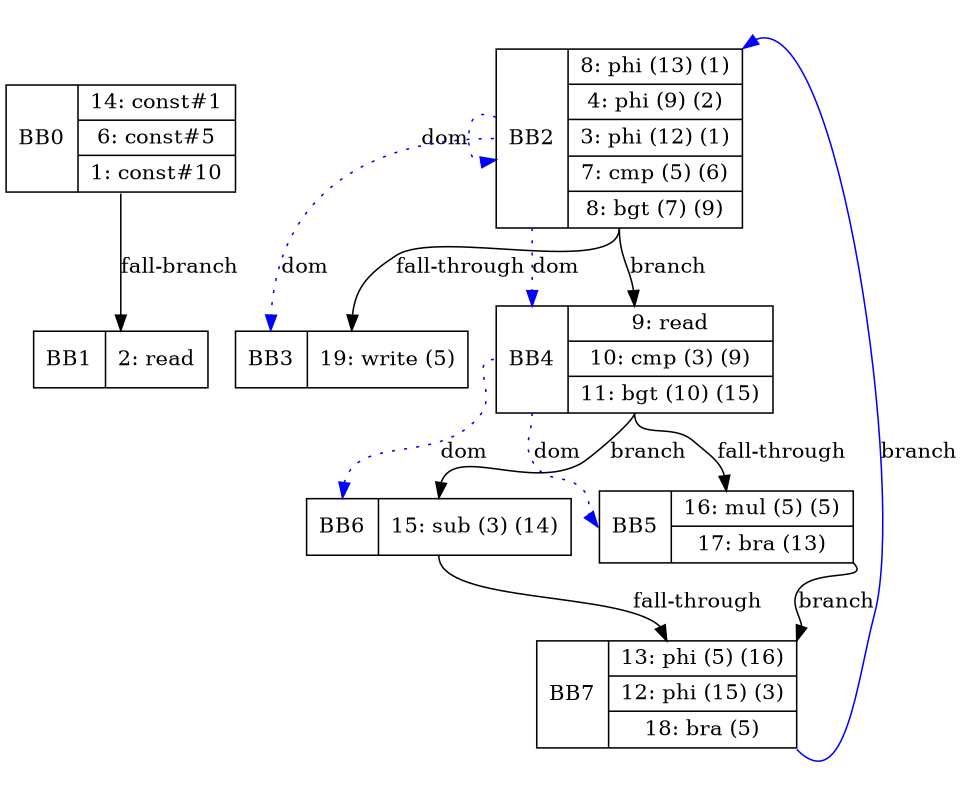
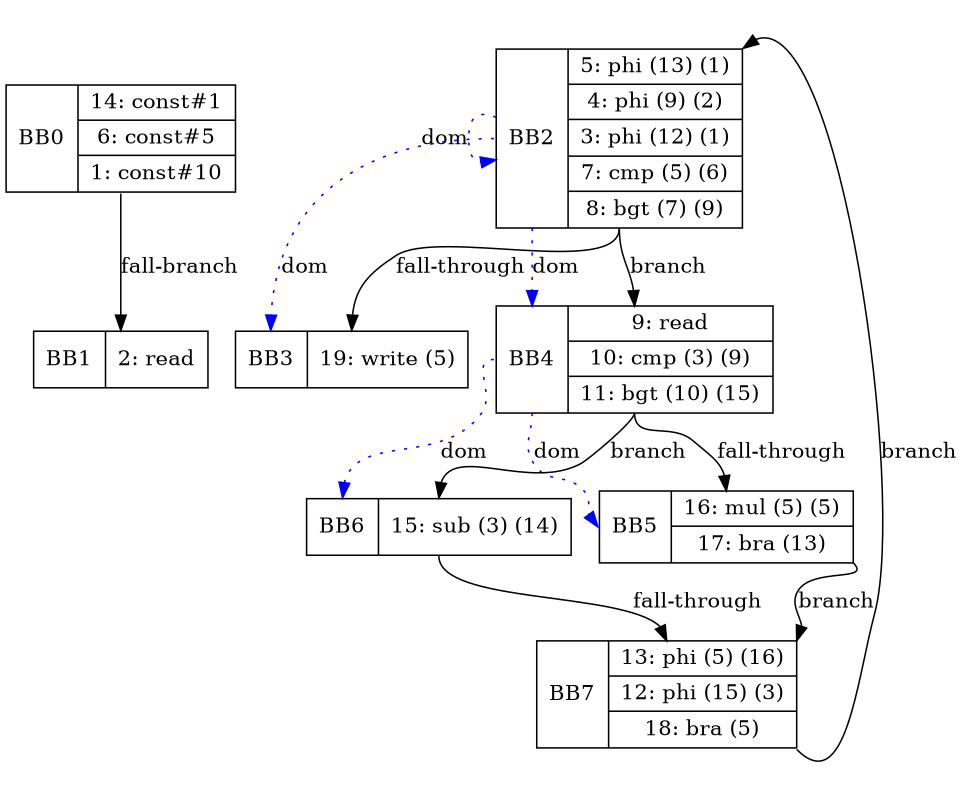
(655, 66) -> (655, 66)
(876, 403) -> (876, 403)
